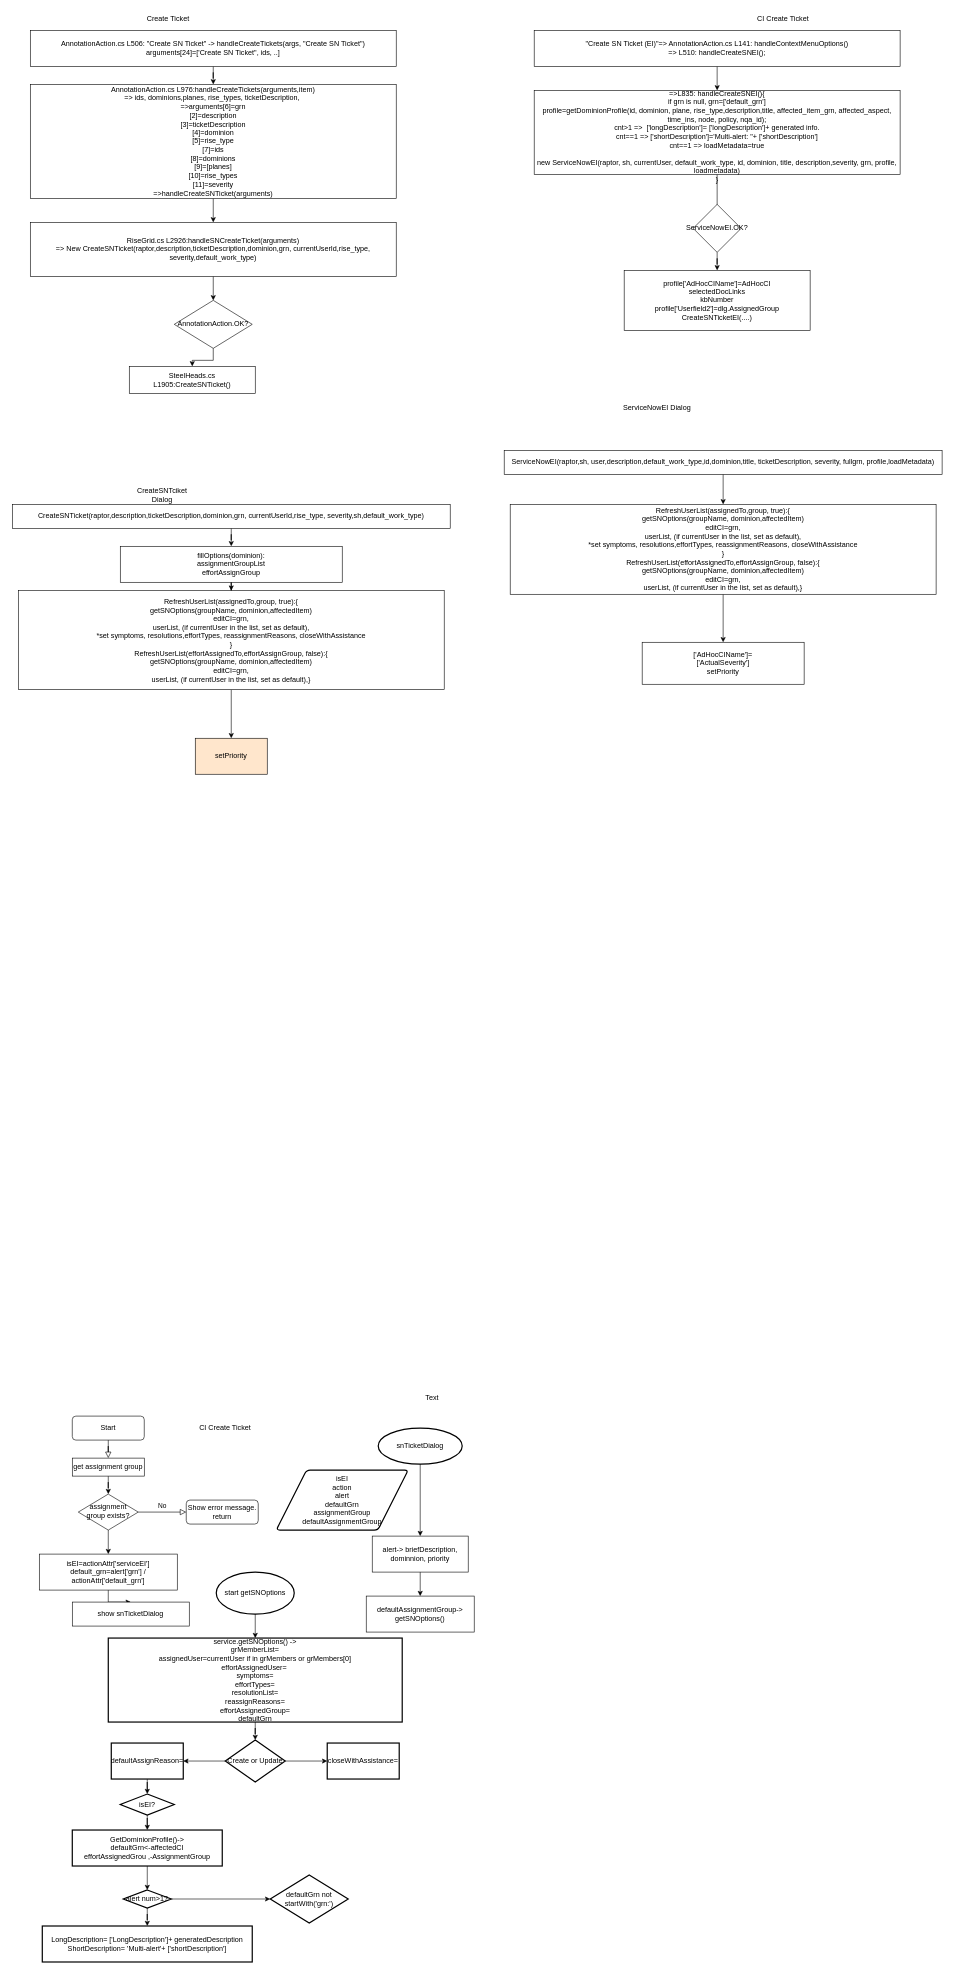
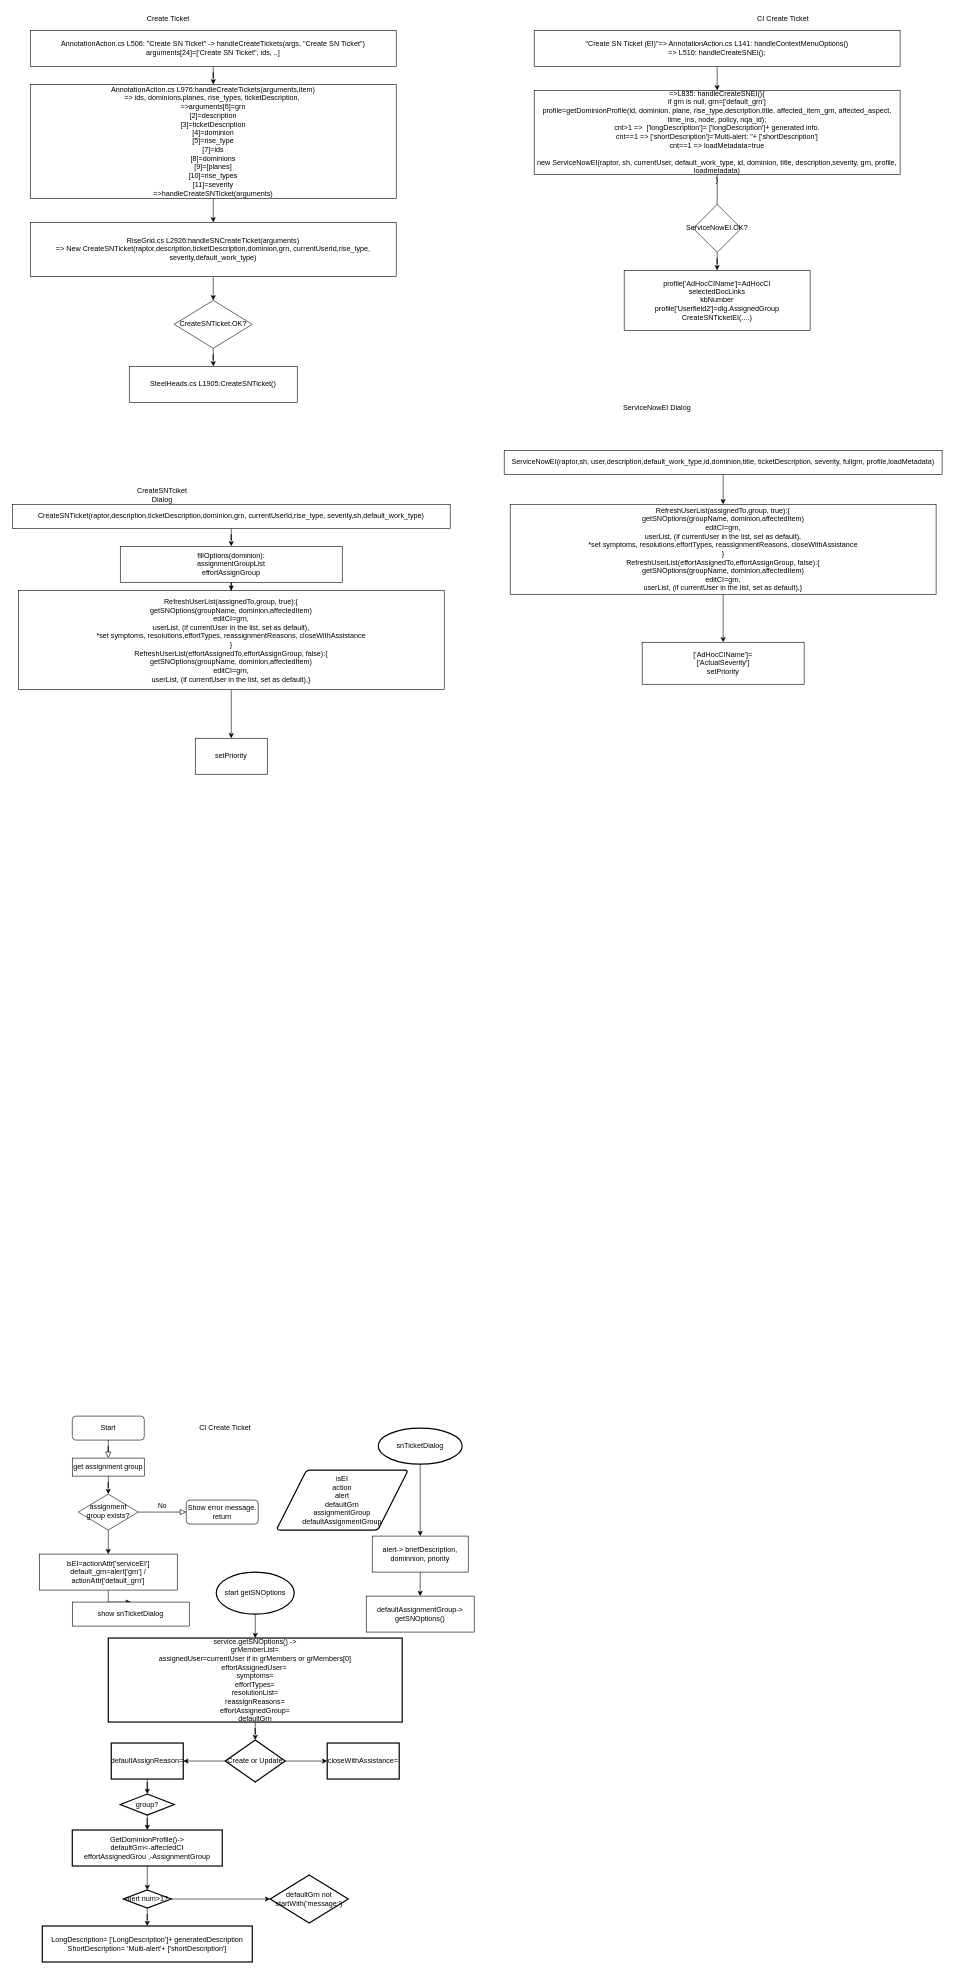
(213, 324) -> (213, 324)
(192, 380) -> (213, 384)
(231, 756) -> (231, 756)
(432, 1398) -> none
(147, 1805) -> (147, 1805)
(309, 1899) -> (309, 1899)
